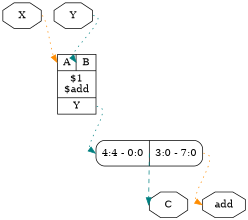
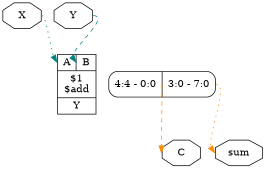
(49, 35) -> (49, 35)
(87, 35) -> (87, 35)
(98, 126) -> none
(149, 175) -> (162, 115)
(224, 205) -> (239, 153)
